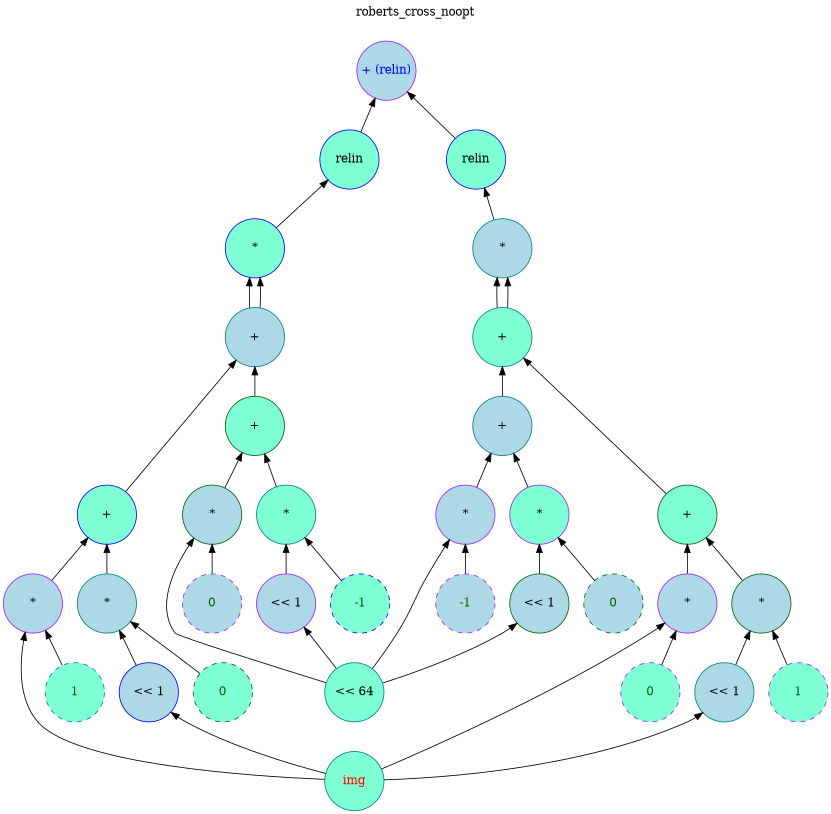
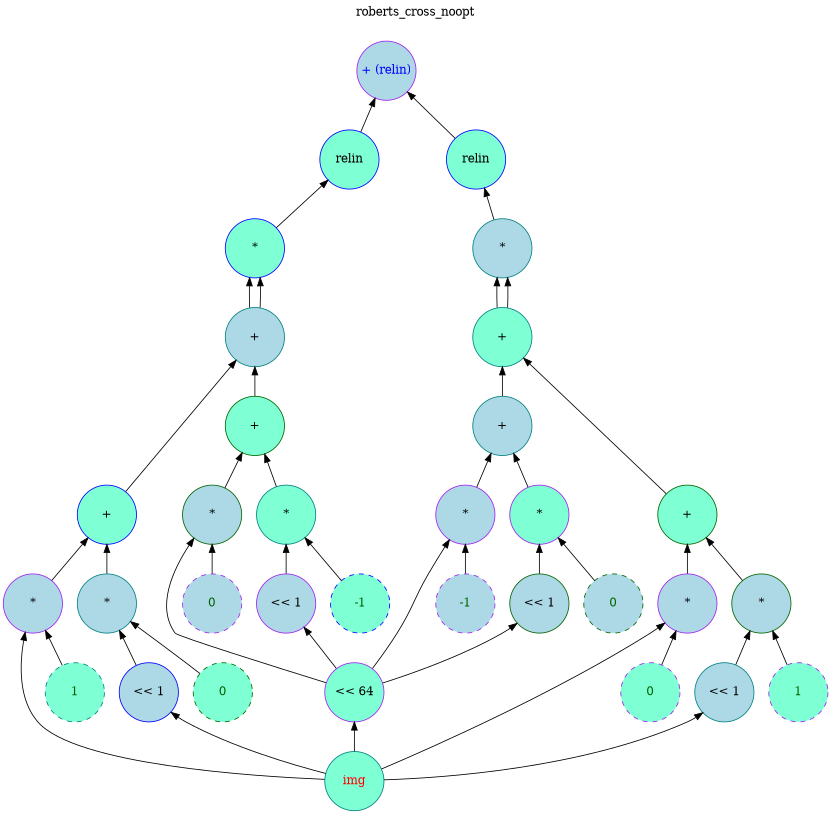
(354, 692) -> (354, 692)
none -> (354, 741)
